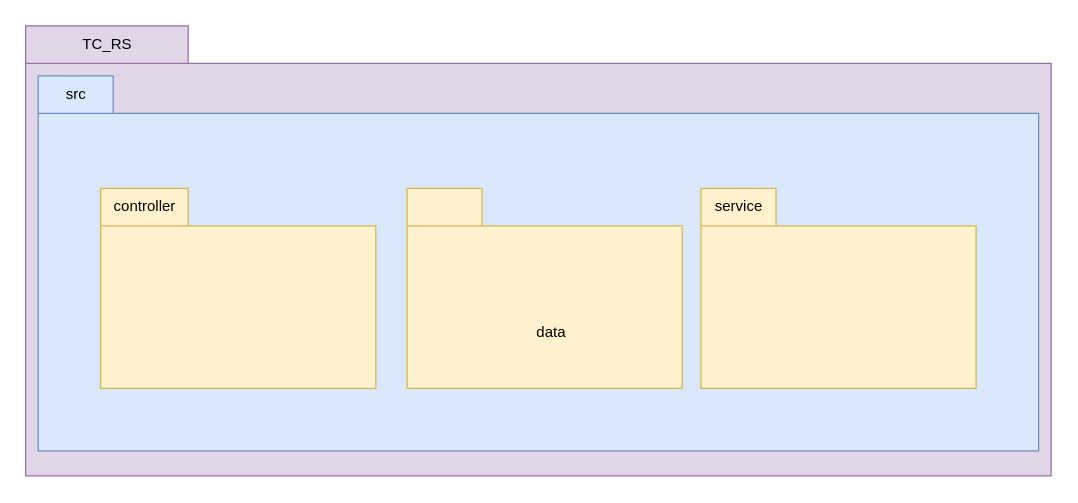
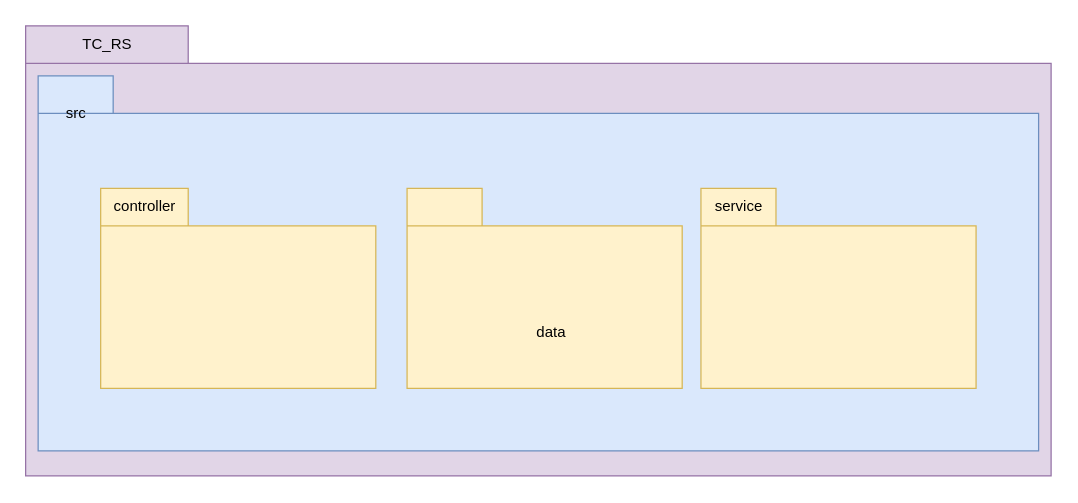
(76, 94) -> (76, 113)
